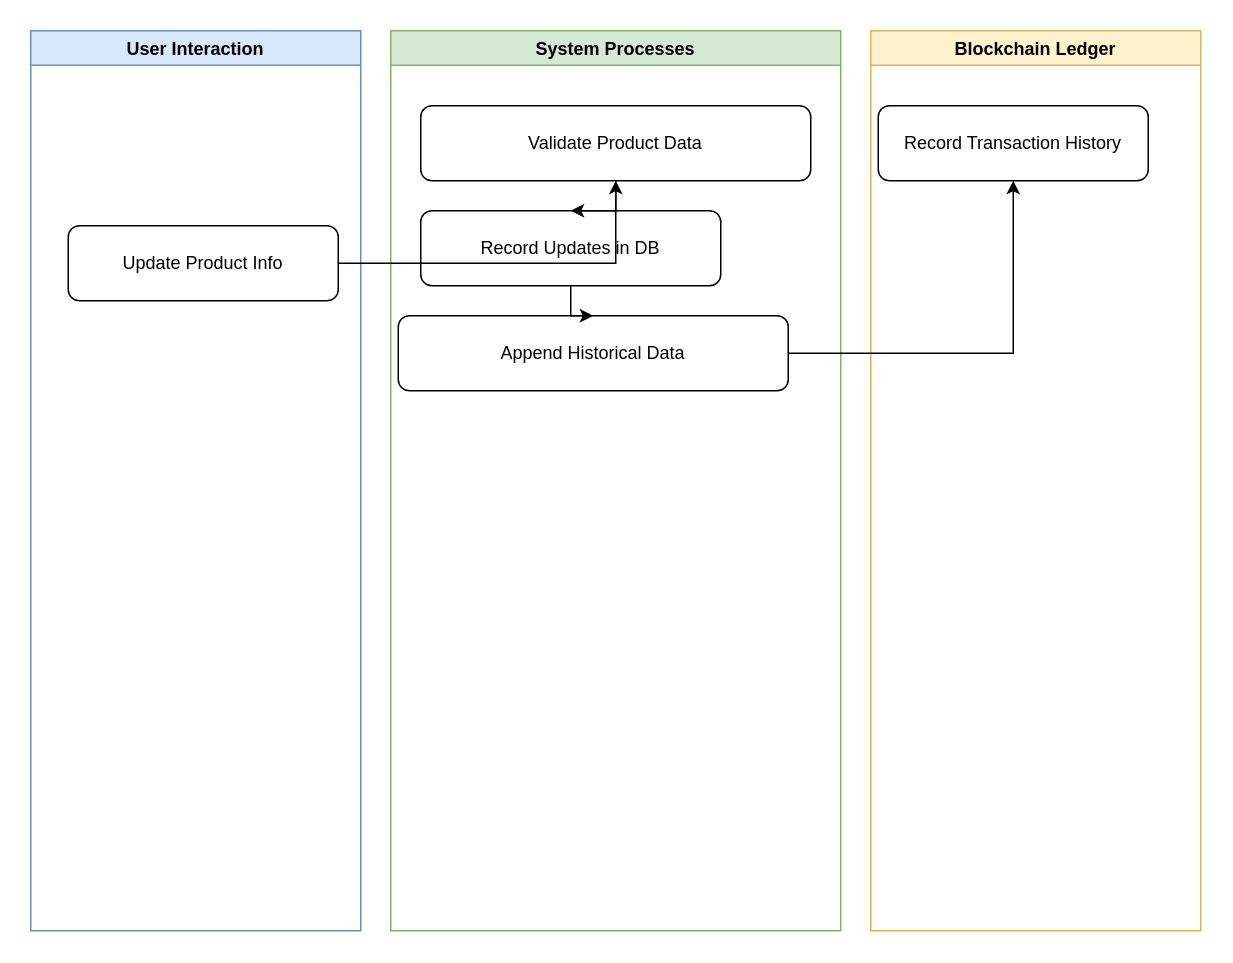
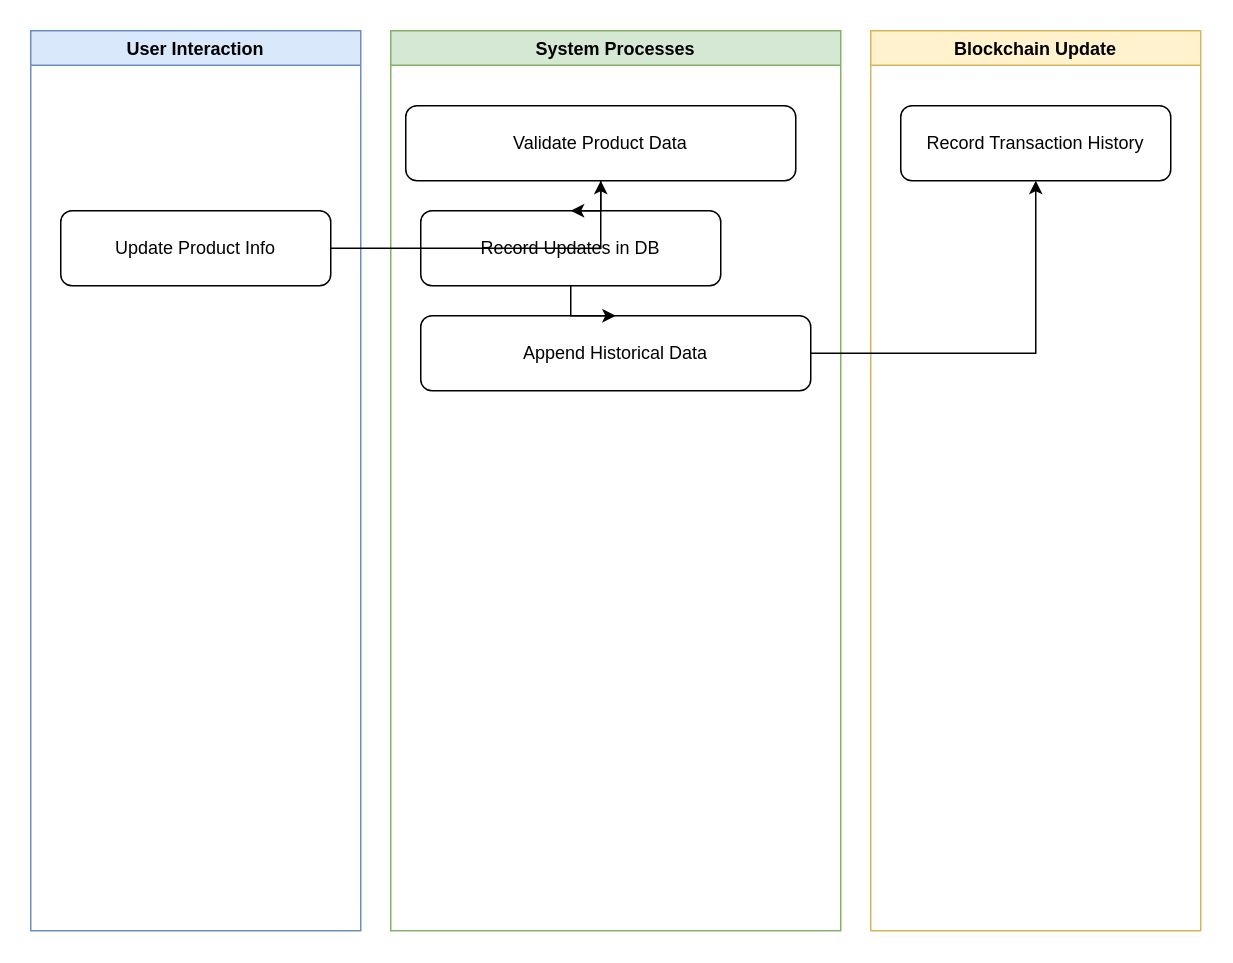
(1035, 49) -> (1035, 49)
(616, 143) -> (601, 143)
(1013, 143) -> (1036, 143)
(203, 263) -> (196, 248)
(593, 353) -> (616, 353)
